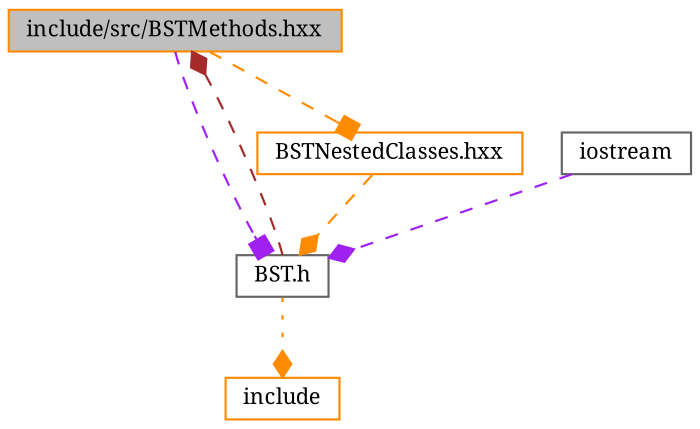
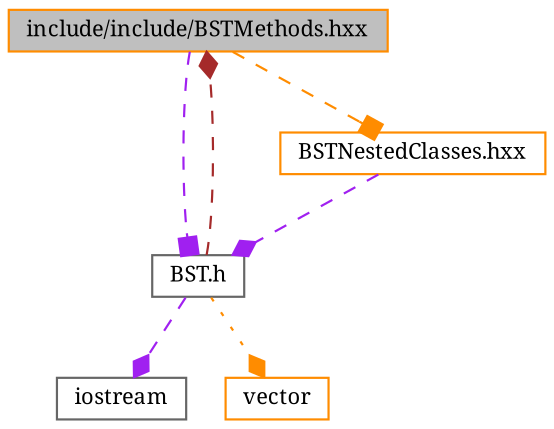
(175, 31) -> (198, 31)
(345, 205) -> (317, 208)
(463, 212) -> (167, 326)
(283, 399) -> (277, 399)
